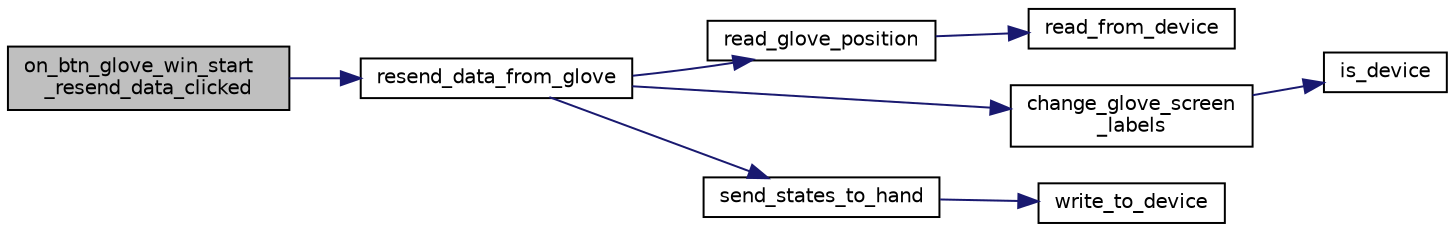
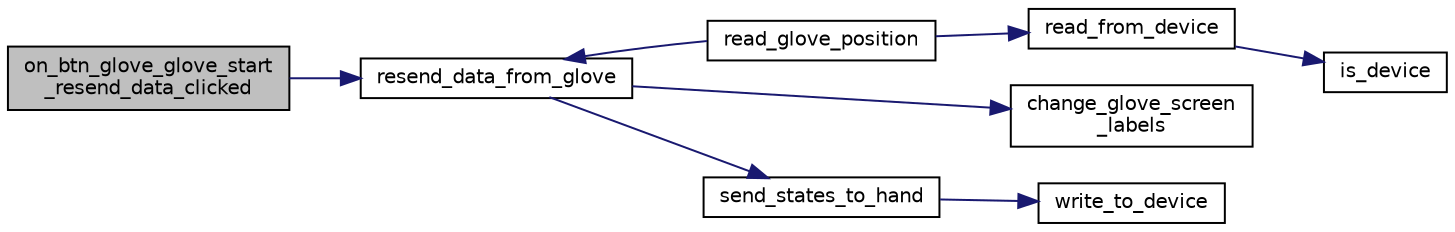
(683, 70) -> (646, 48)
(149, 78) -> (149, 78)
(1278, 91) -> (1269, 52)
